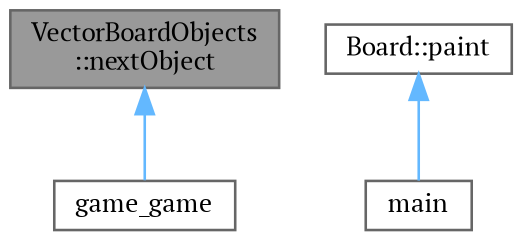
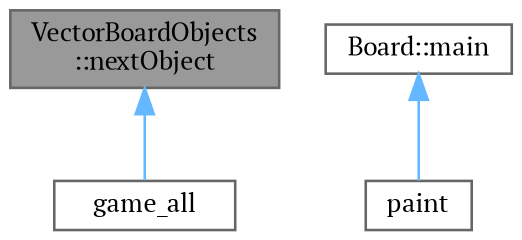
(419, 49) -> (419, 49)
(145, 205) -> (145, 205)
(419, 205) -> (419, 205)
